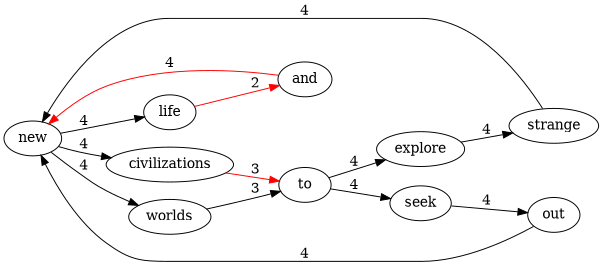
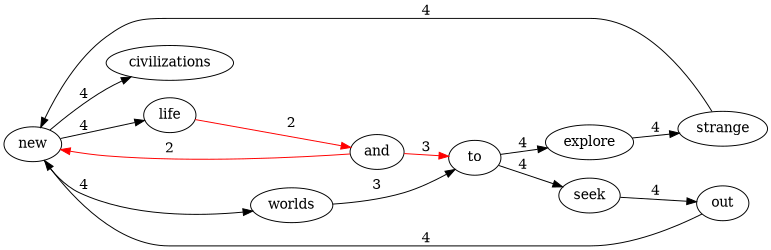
(170, 63) -> (170, 149)
(248, 176) -> (422, 155)
